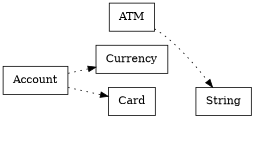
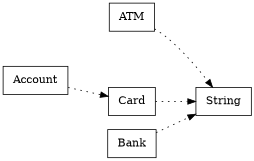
(132, 59) -> none
none -> (171, 101)
none -> (132, 144)
